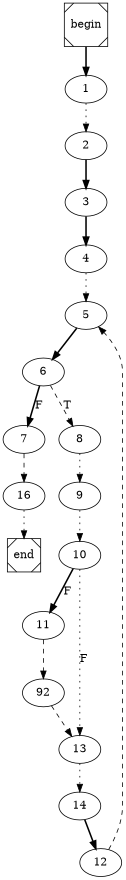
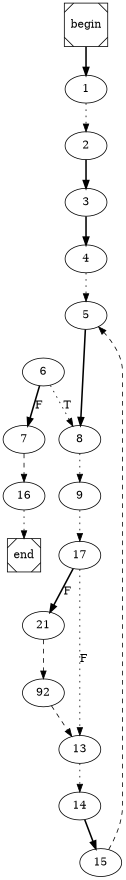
(67, 341) -> (83, 373)
(60, 402) -> (60, 402)
(80, 555) -> (80, 555)
(43, 625) -> (43, 625)
(101, 863) -> (101, 863)
